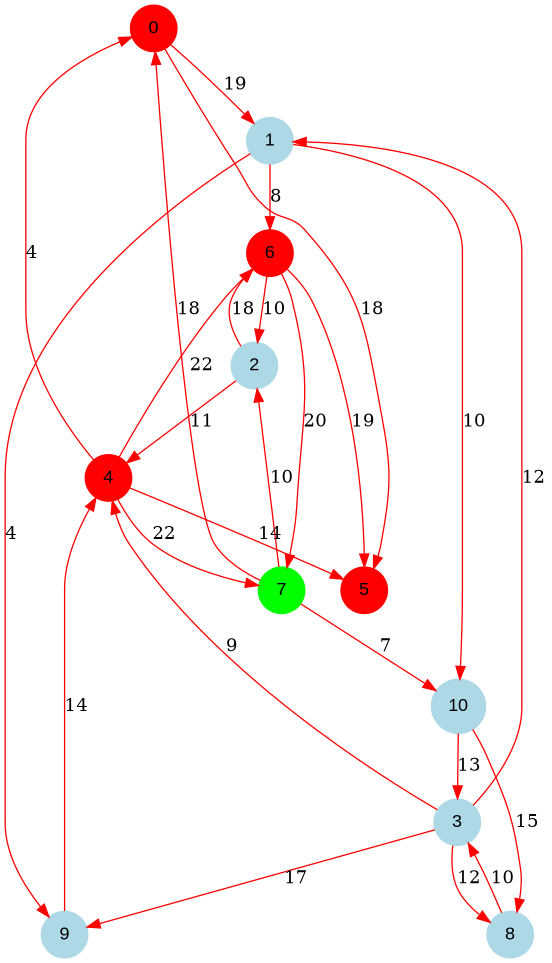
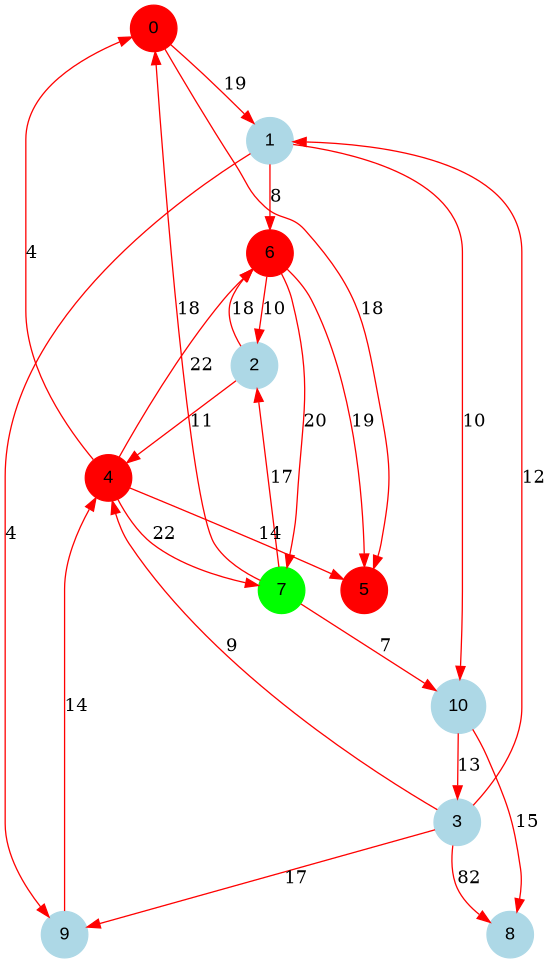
(282, 478) -> (282, 478)
(470, 878) -> (470, 878)
(489, 884) -> none
